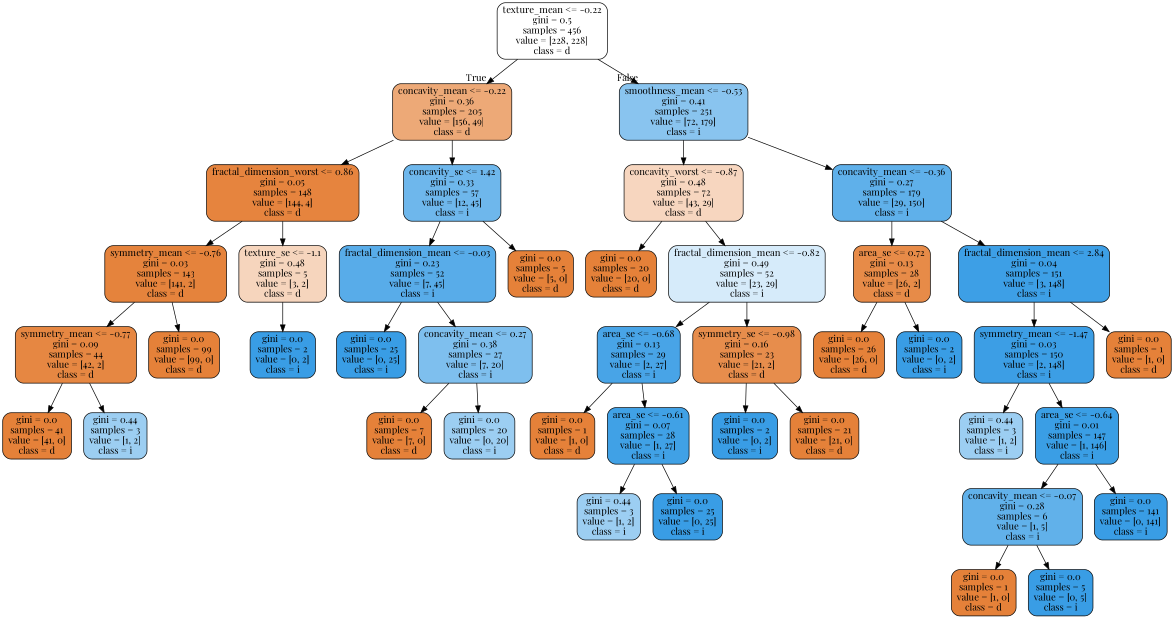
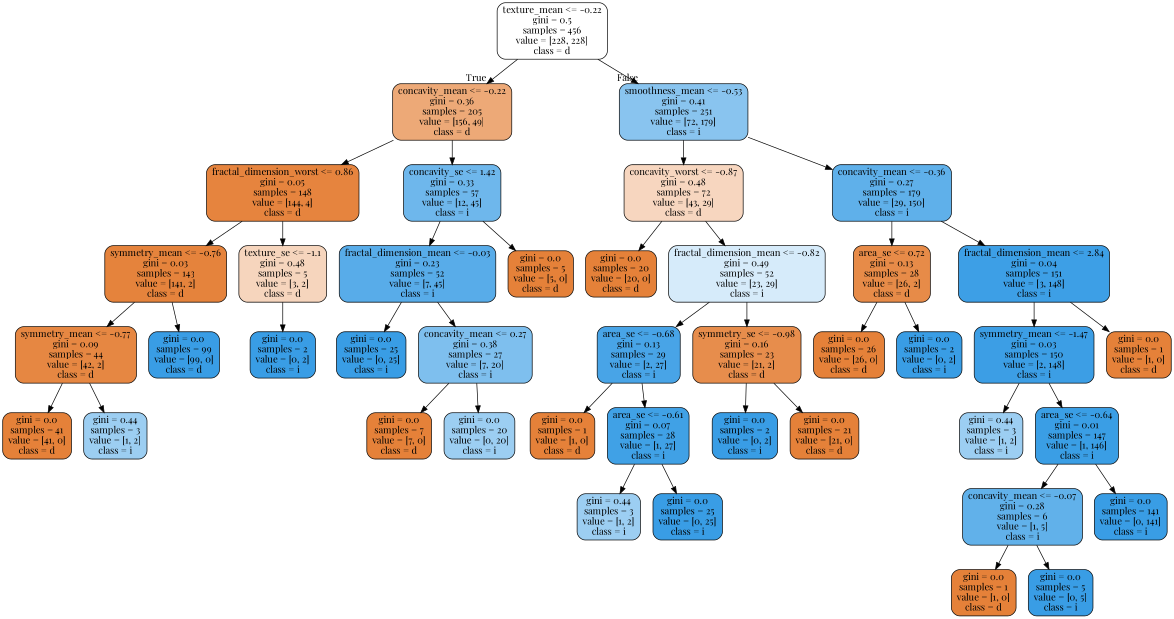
(184, 355) -> (184, 355)
